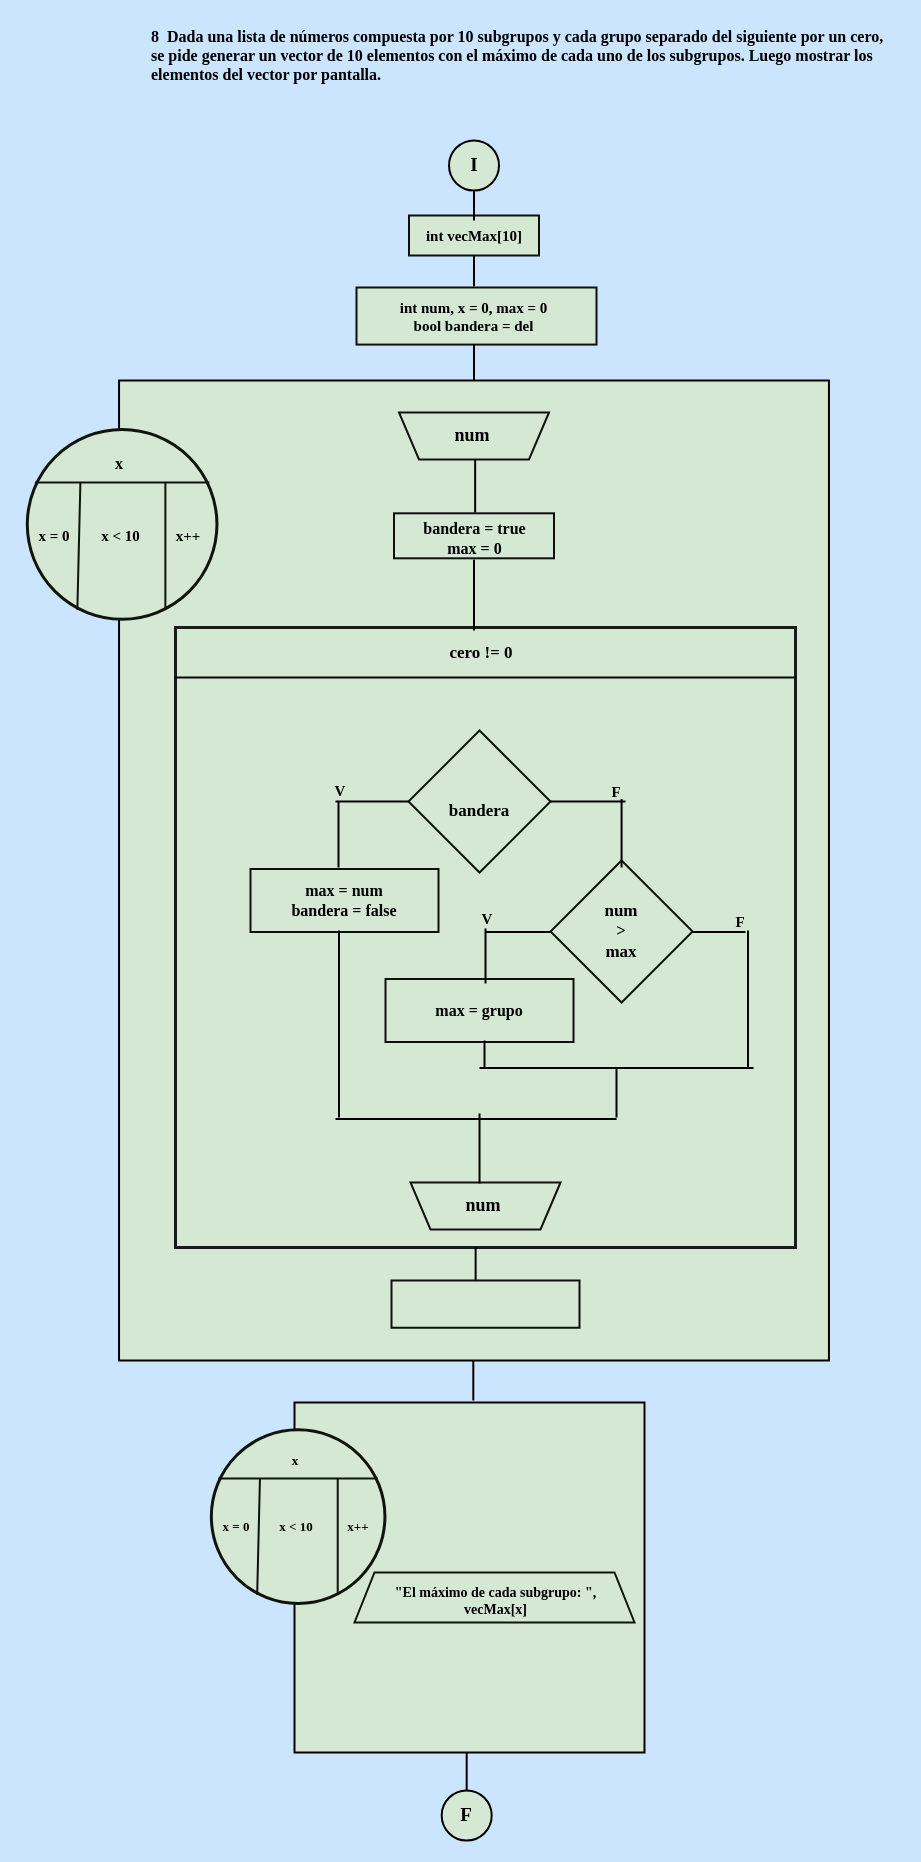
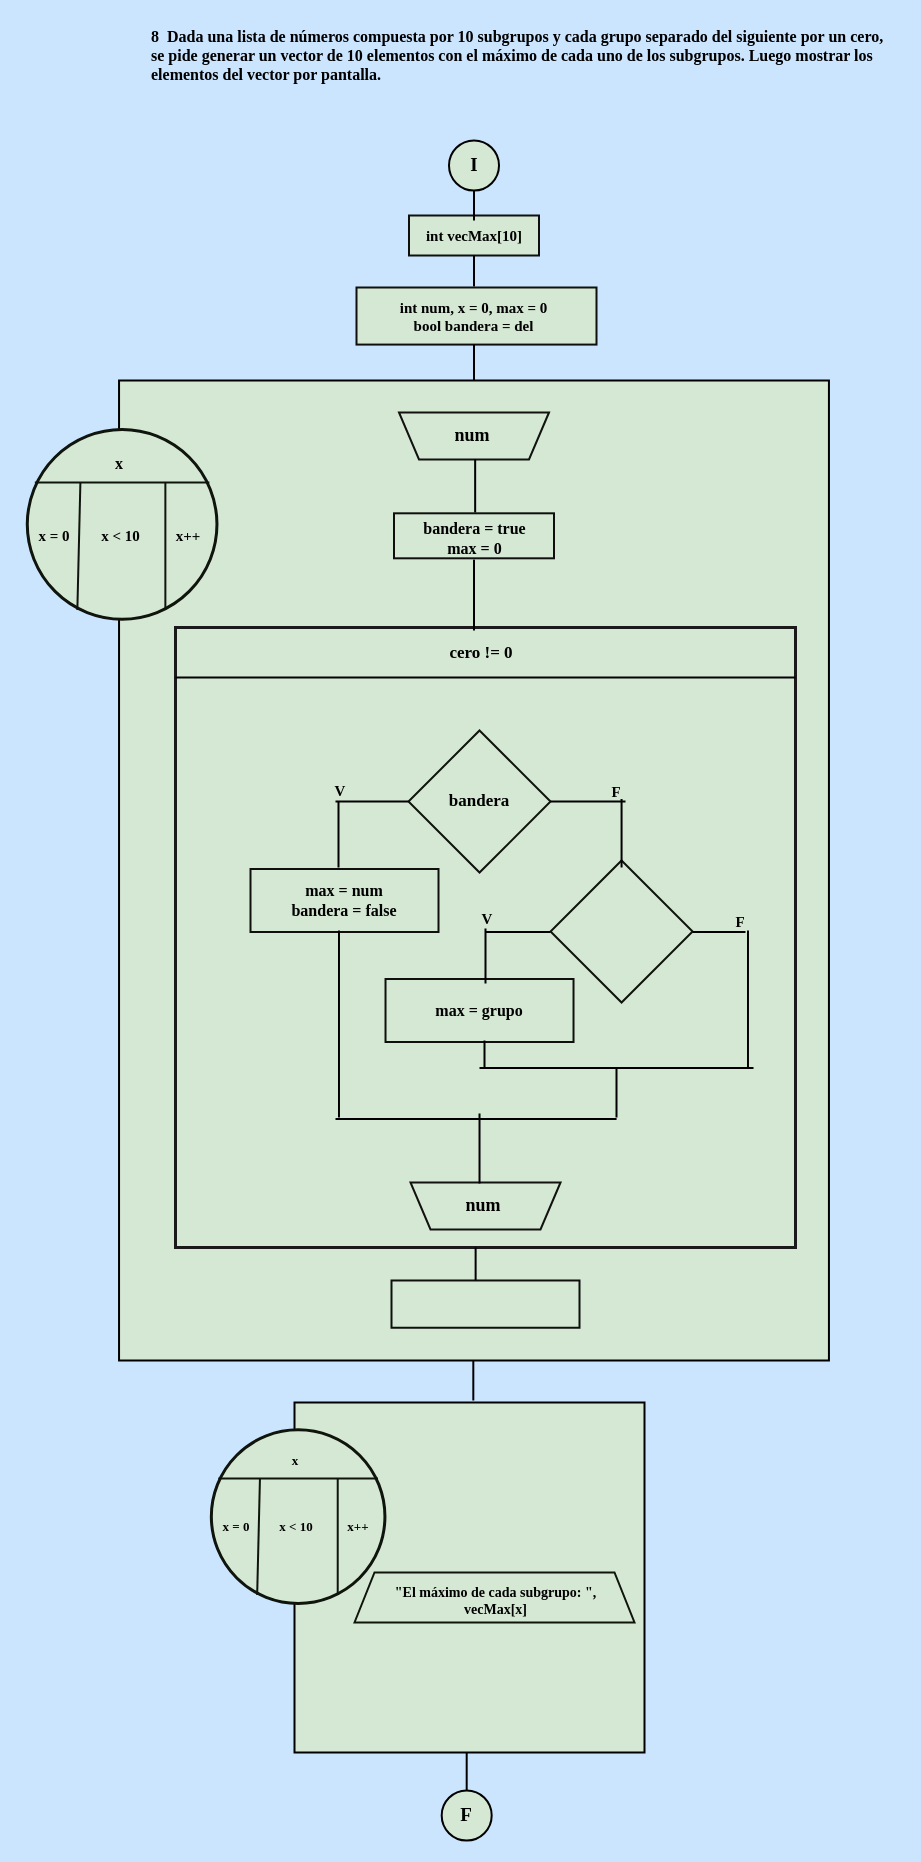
(480, 812) -> (480, 802)
(622, 932) -> none
